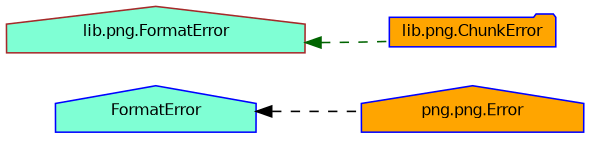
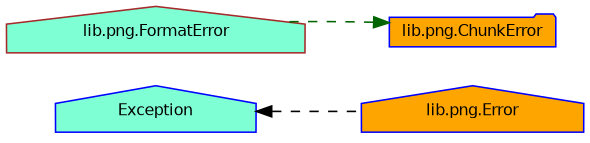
(355, 42) -> (330, 22)
(156, 111) -> (156, 111)
(473, 111) -> (473, 111)
